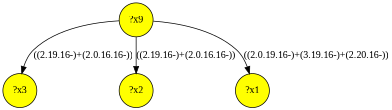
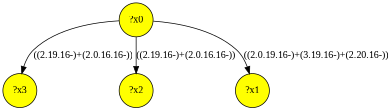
(136, 20) -> (136, 20)
